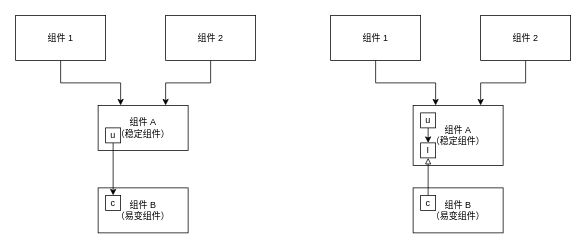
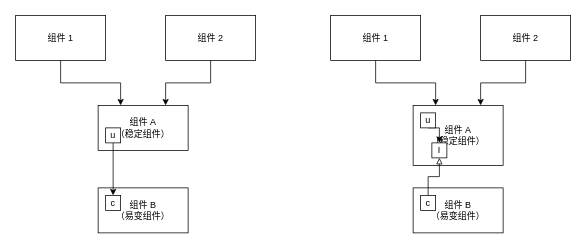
(428, 150) -> (439, 150)
